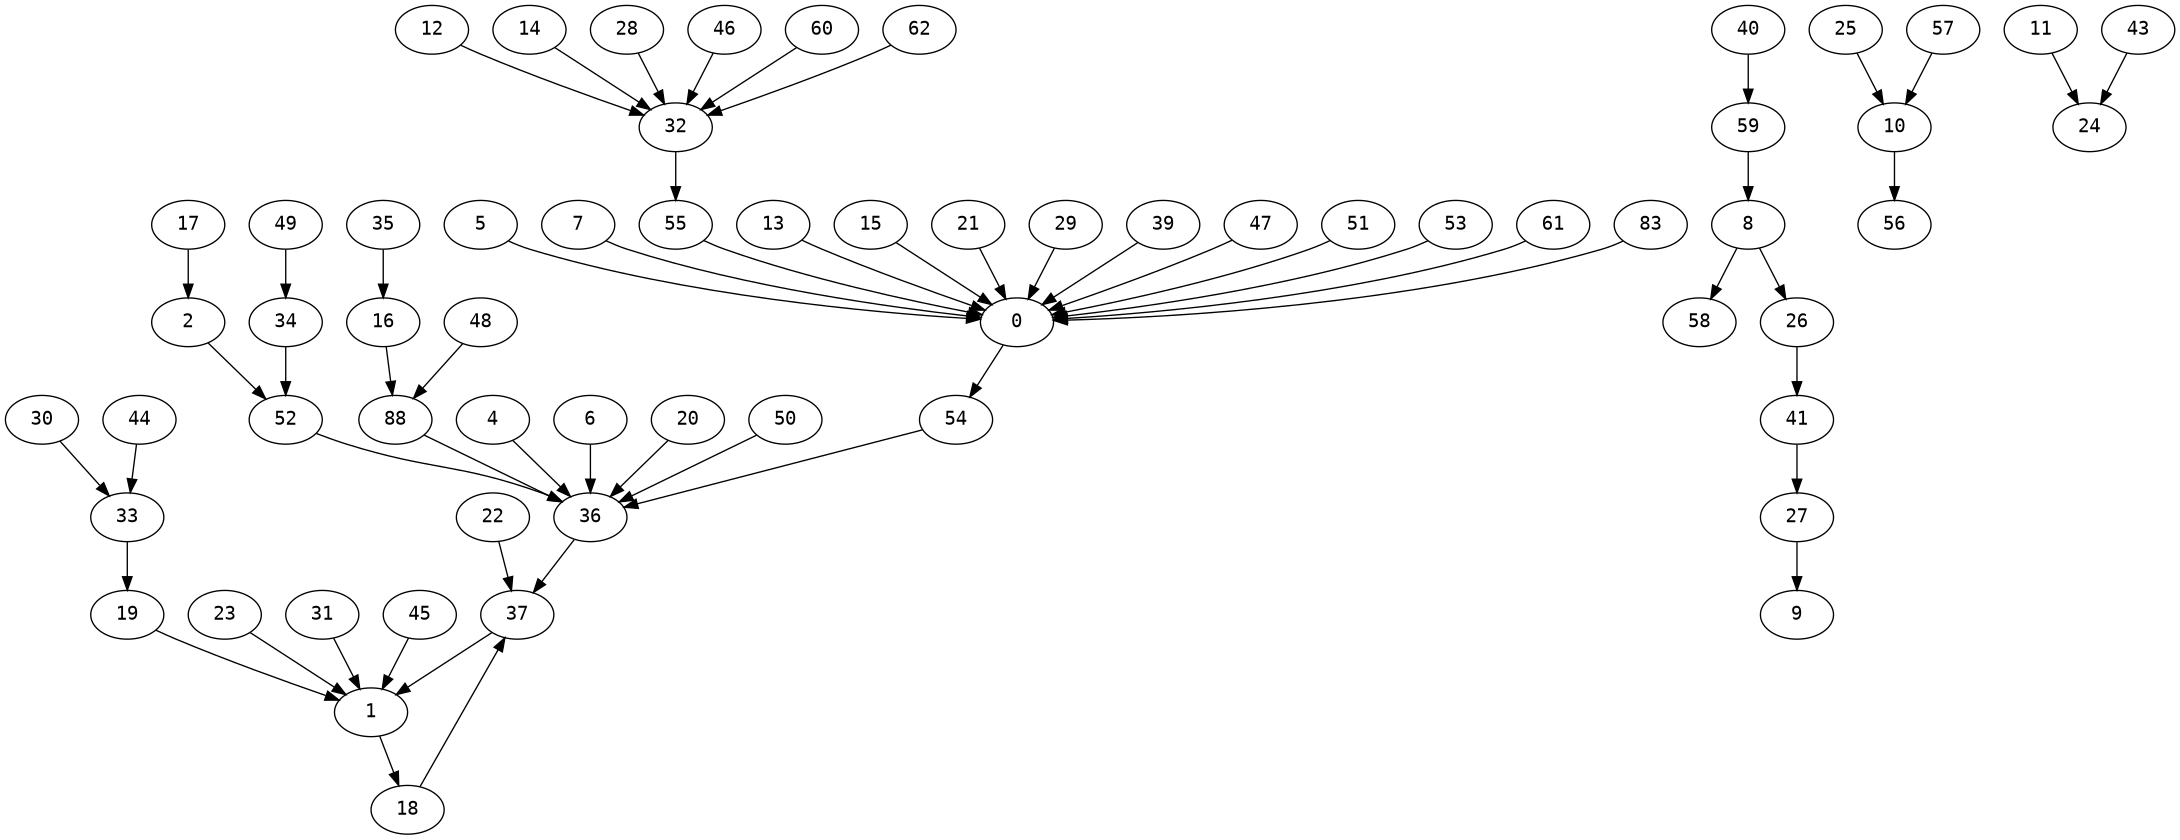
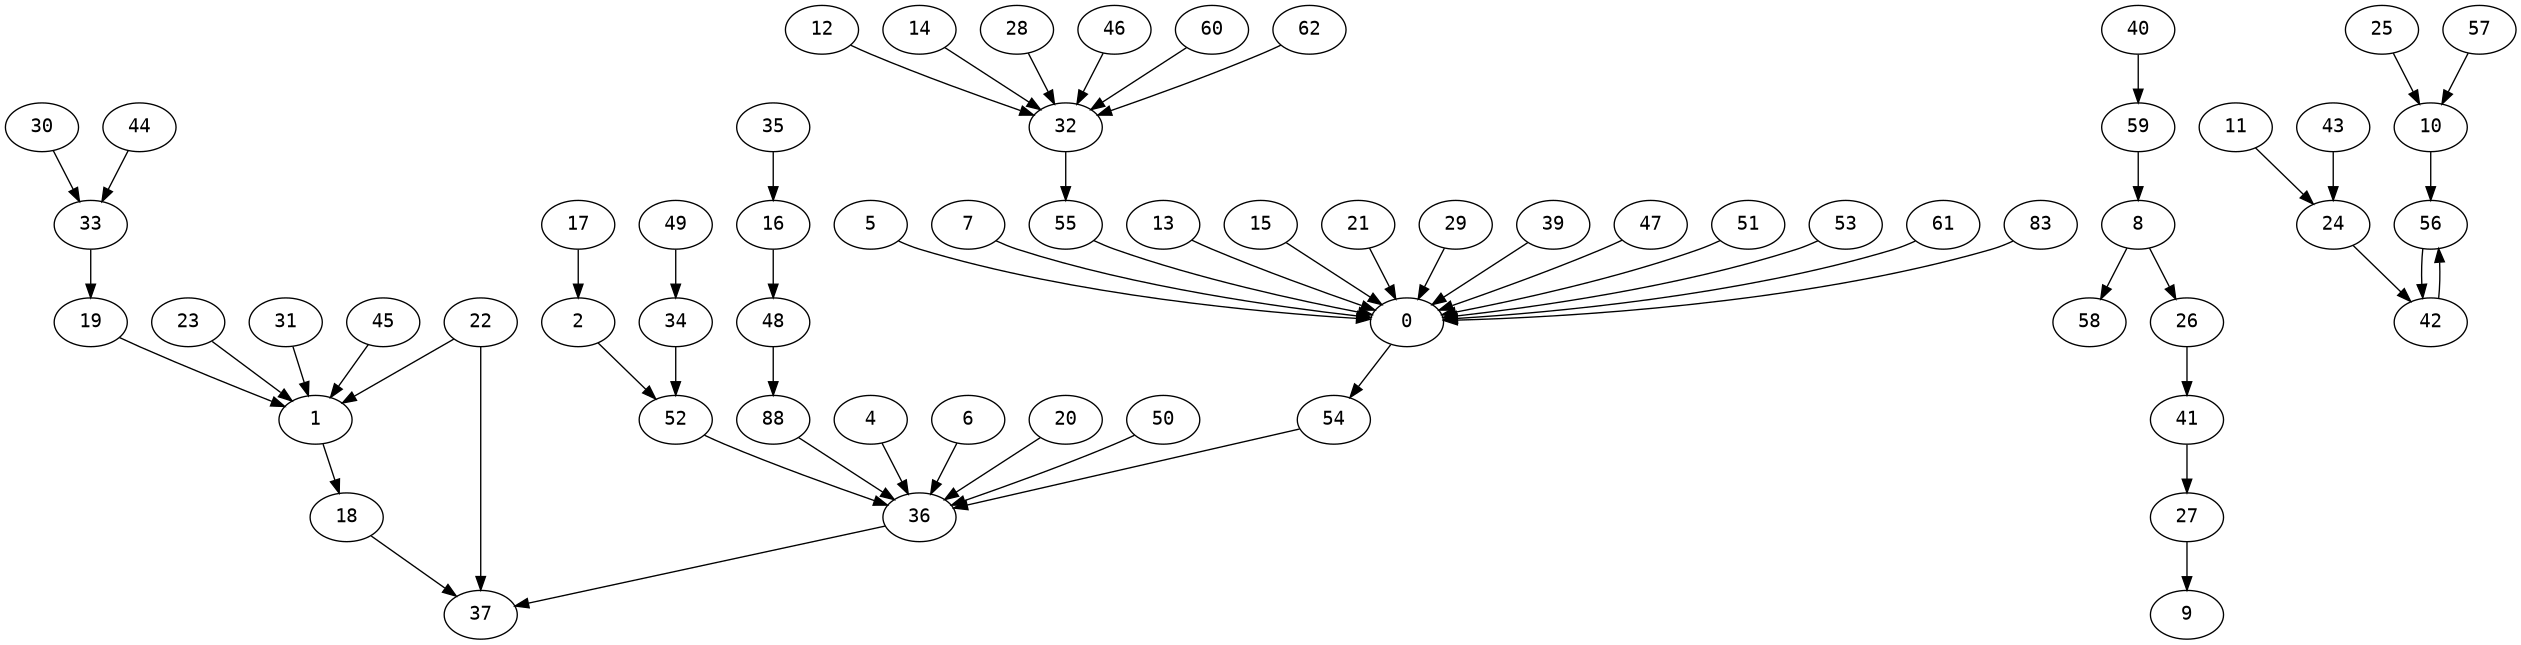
none -> (2431, 322)
(388, 364) -> (773, 267)
(450, 660) -> (404, 368)
